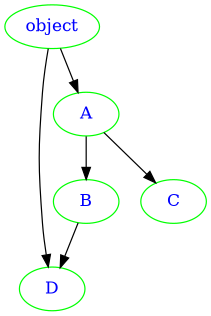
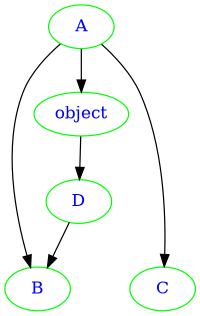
(67, 65) -> (81, 64)
(71, 240) -> (61, 239)
